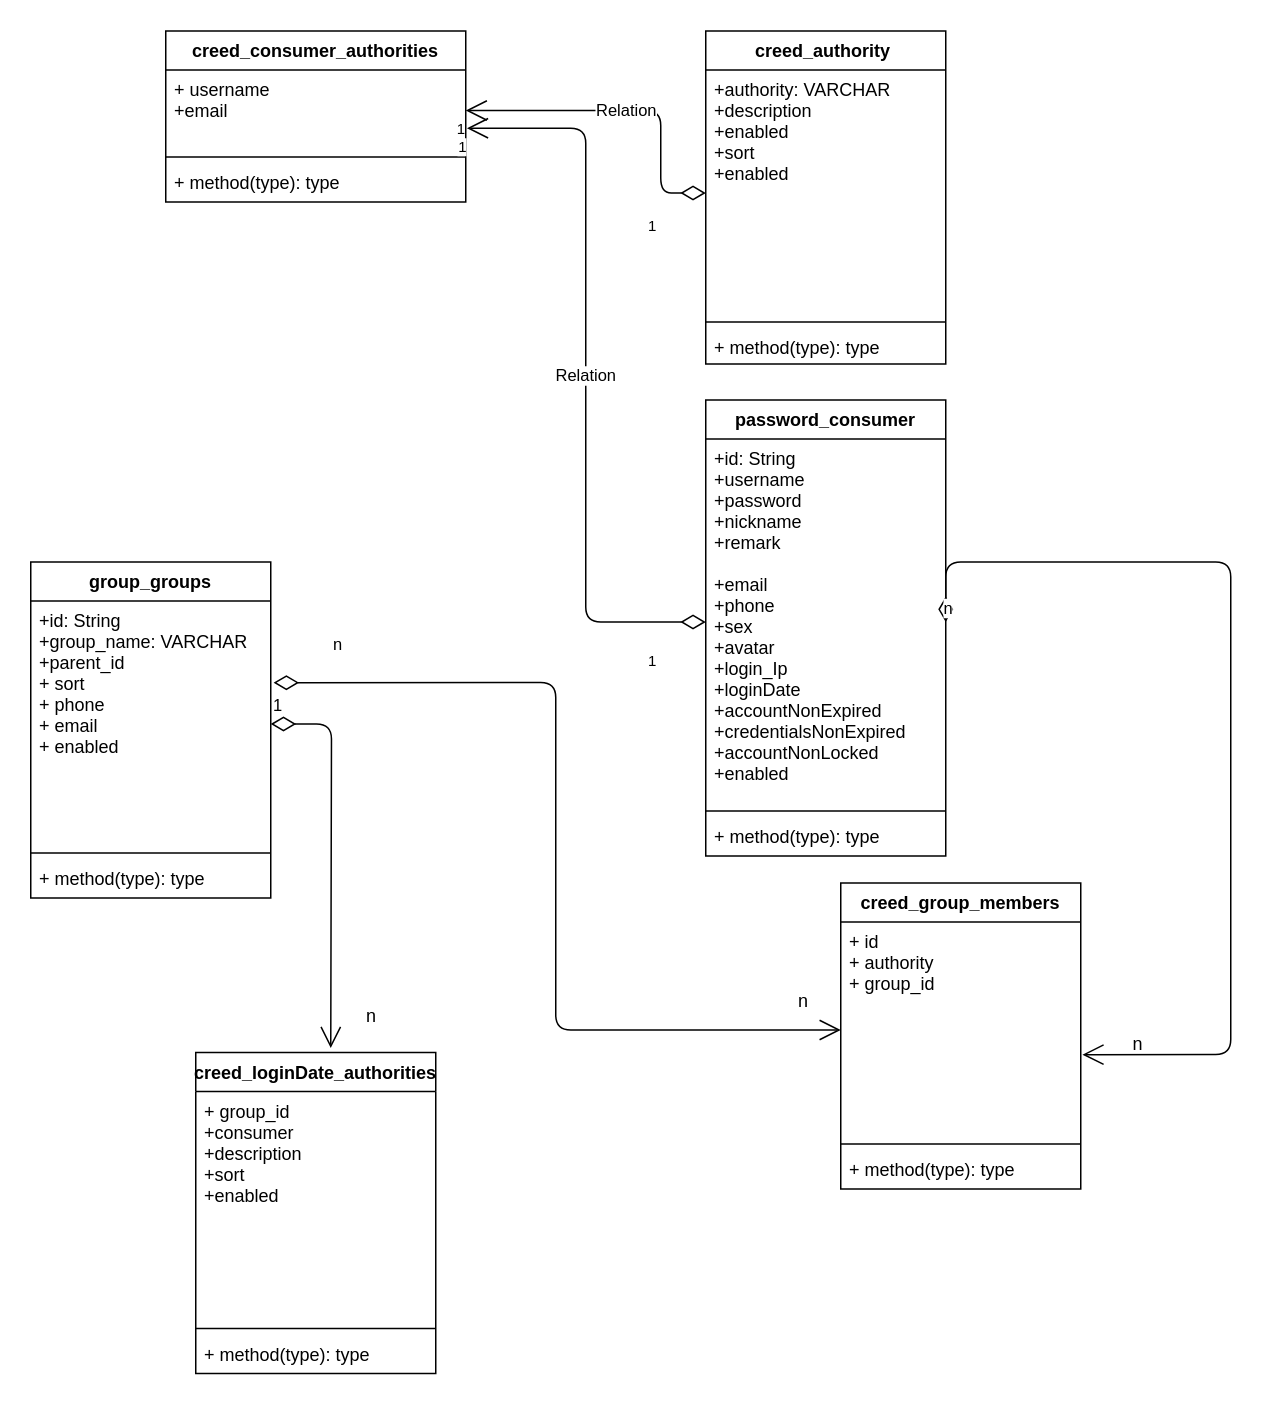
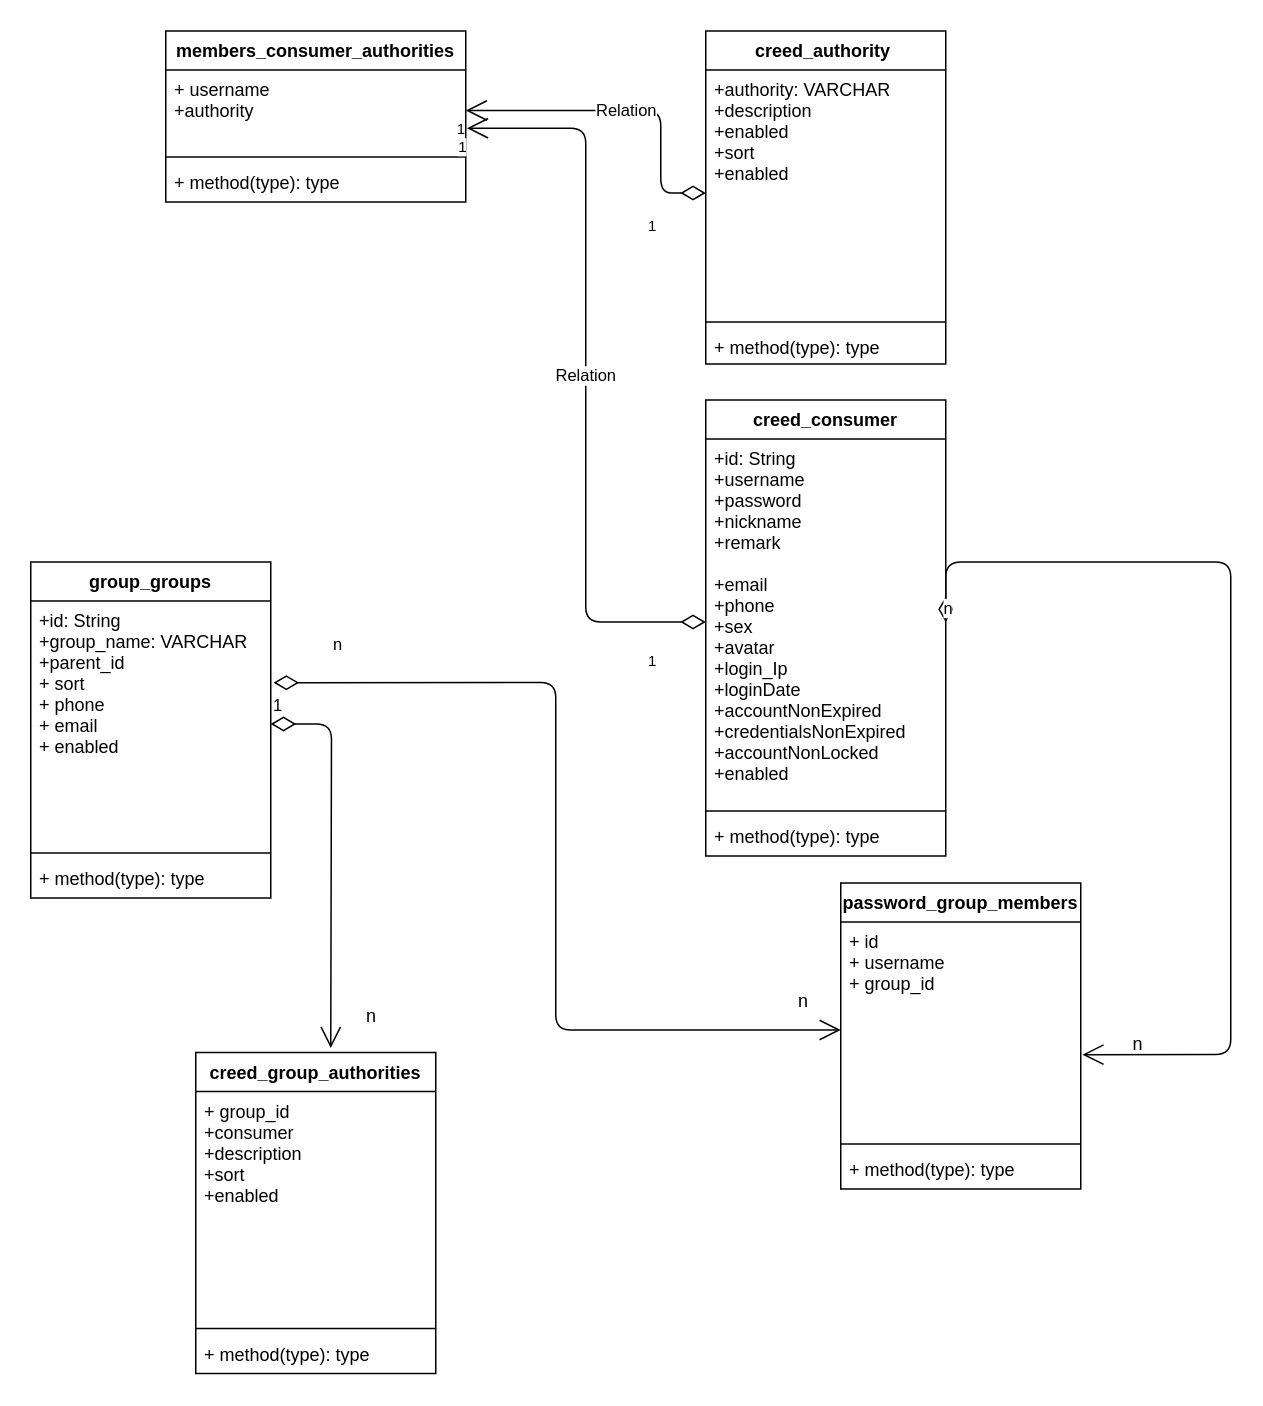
(315, 51) -> (315, 51)
(222, 90) -> (222, 90)
(825, 420) -> (825, 420)
(960, 903) -> (960, 903)
(864, 942) -> (864, 942)
(315, 1073) -> (315, 1073)
